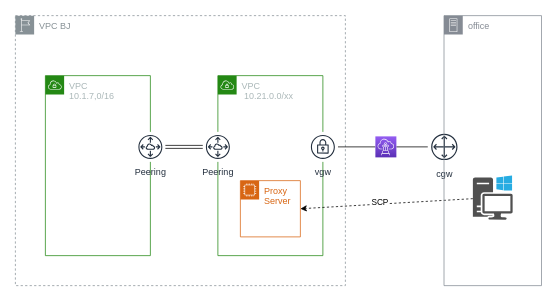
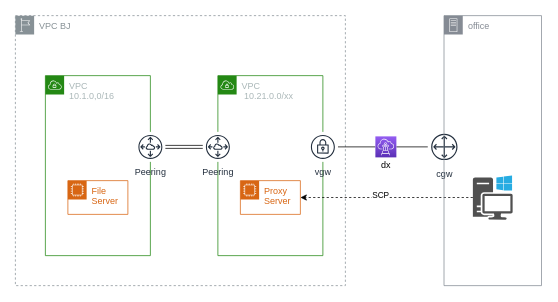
(94, 91) -> (94, 91)
none -> (386, 165)
none -> (98, 197)
(270, 209) -> (270, 197)
